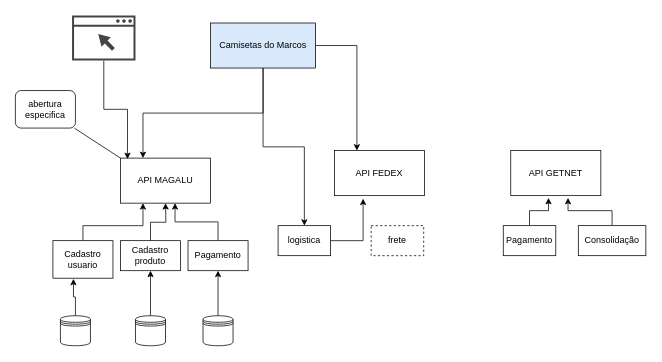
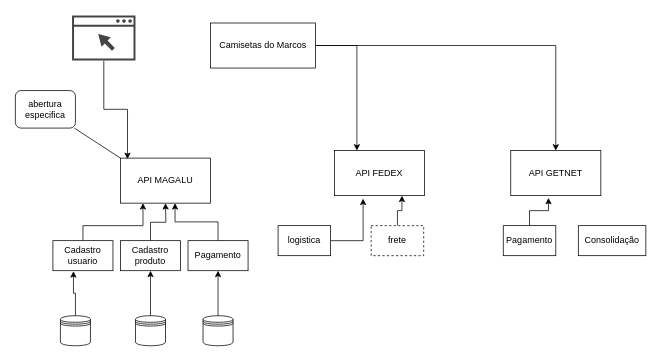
(263, 45) -> (263, 45)
(143, 113) -> none
(304, 182) -> (506, 45)
(588, 210) -> none
none -> (397, 211)
(83, 259) -> (83, 255)
